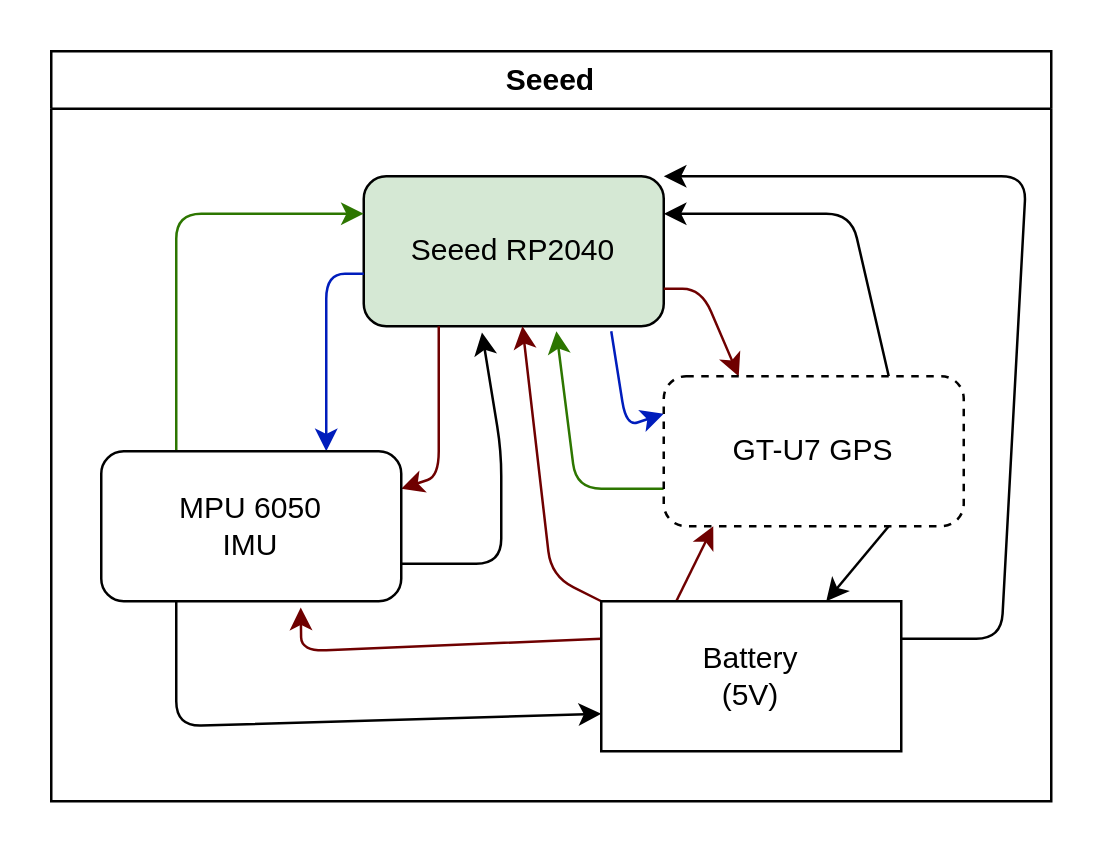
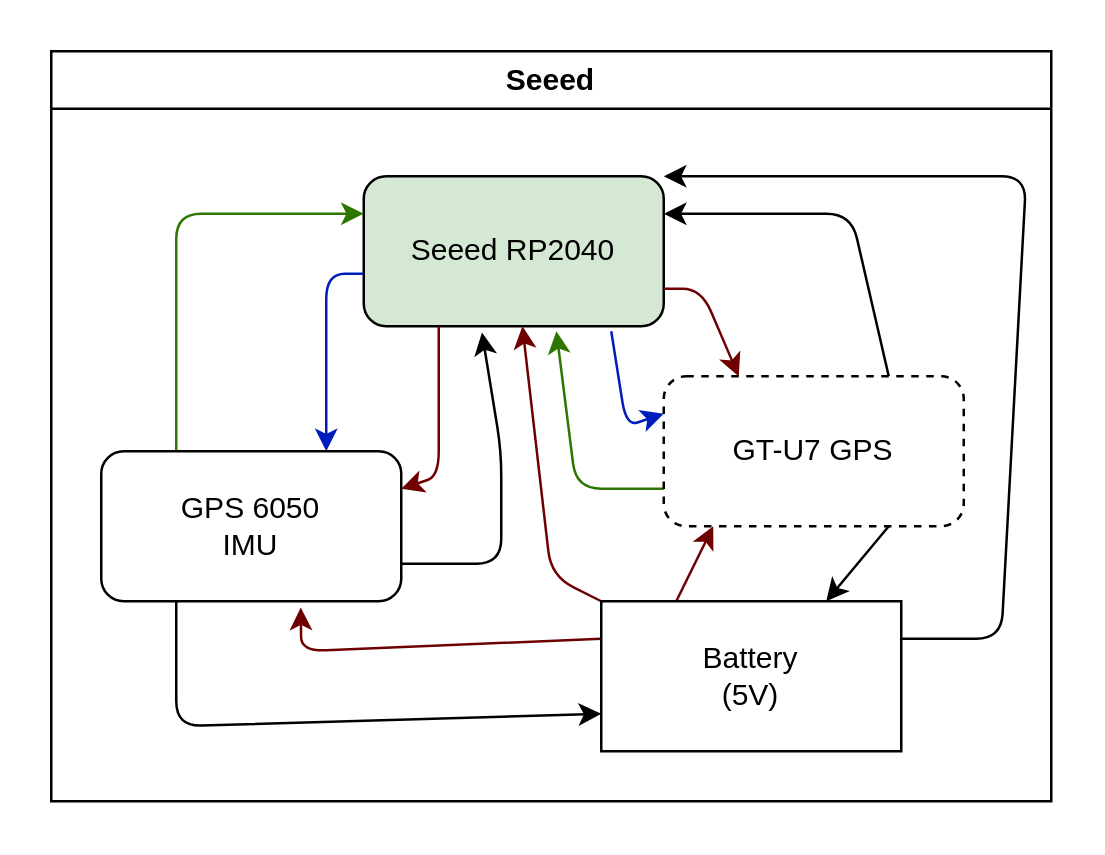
(251, 526) -> (251, 526)
